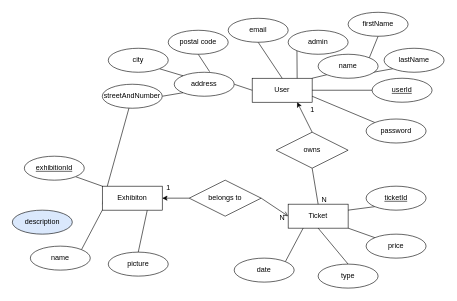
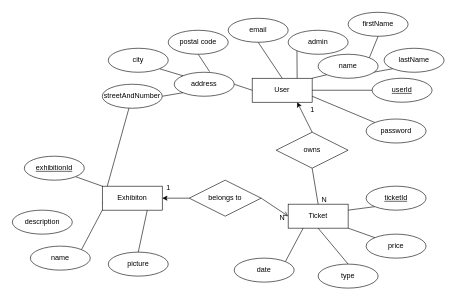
(42, 222) -> (42, 222)
